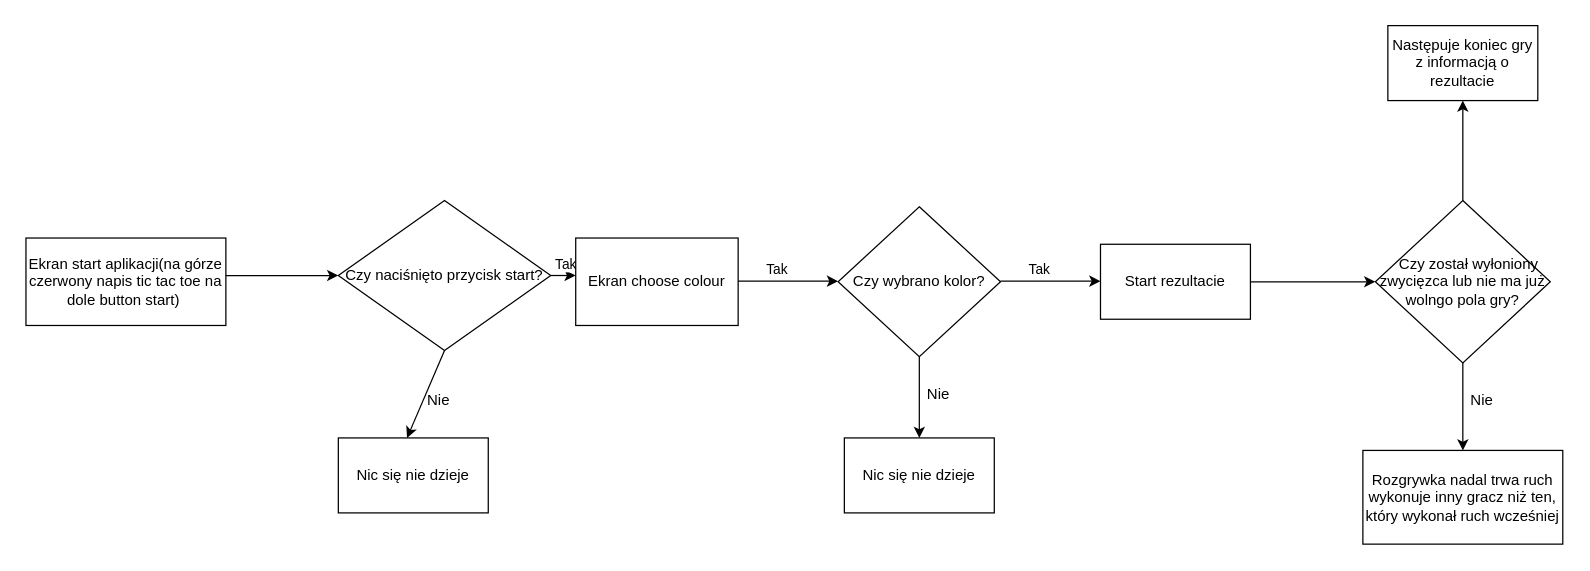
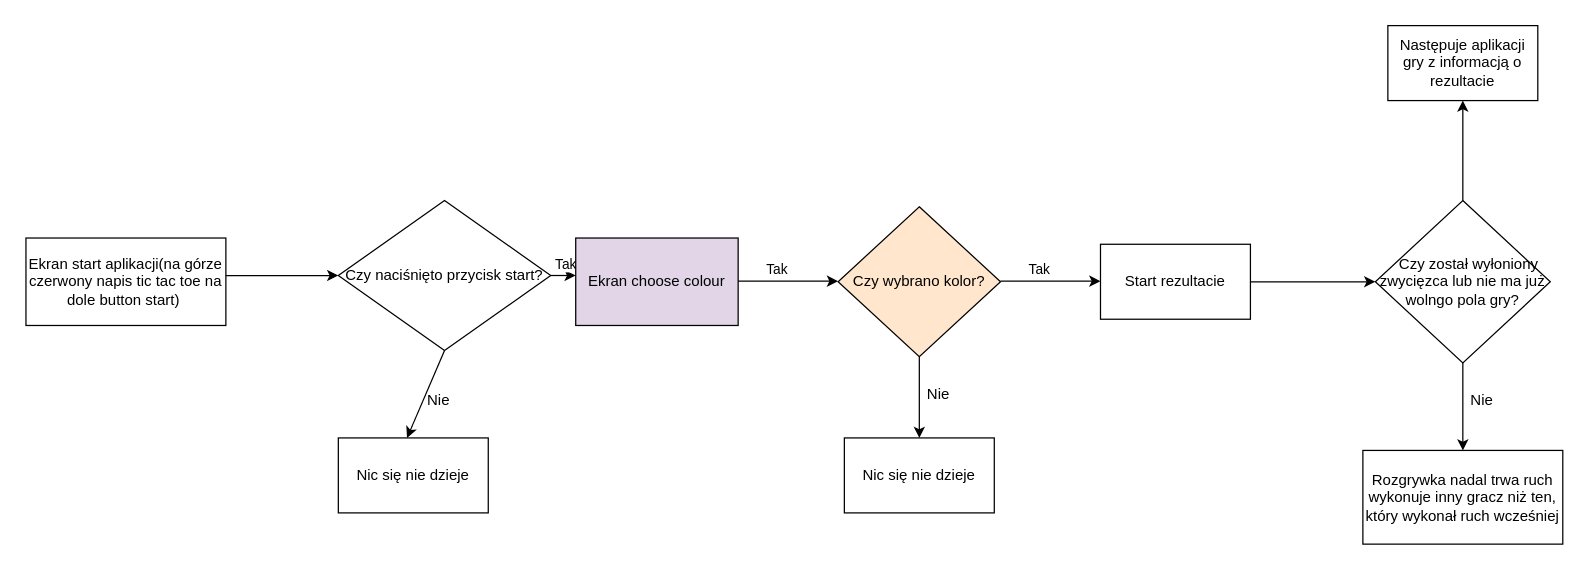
(1463, 63) -> (1463, 63)
(657, 282) -> (657, 282)
(919, 282) -> (919, 282)
